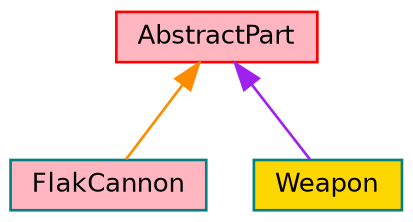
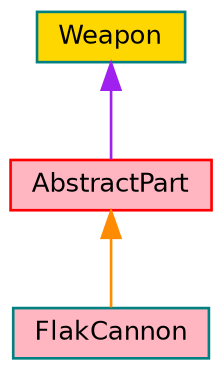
(281, 122) -> (111, 125)
